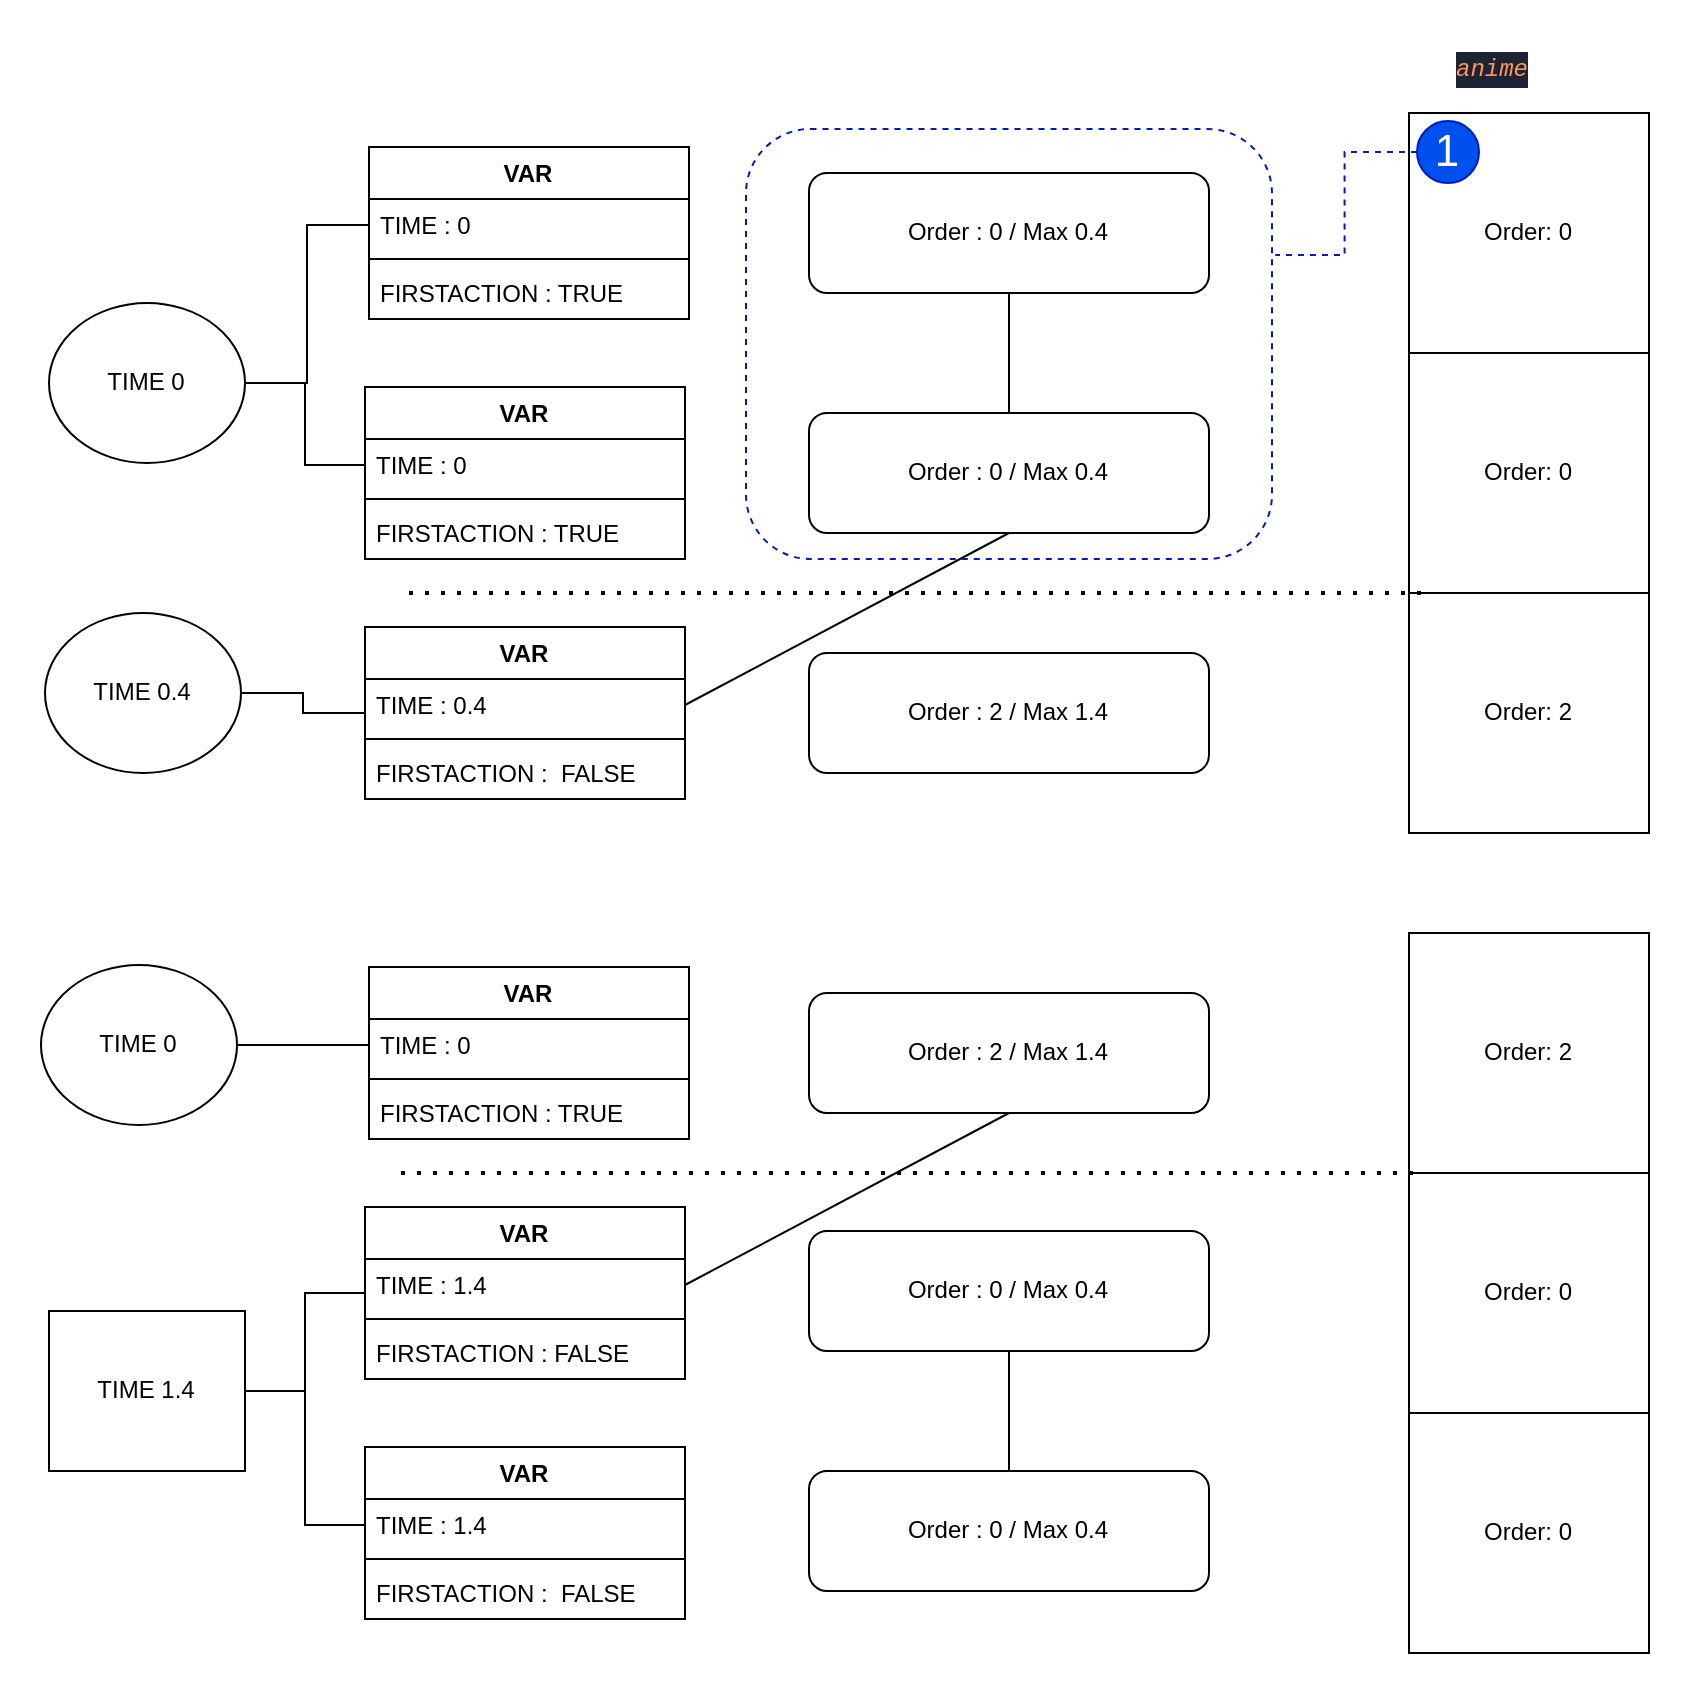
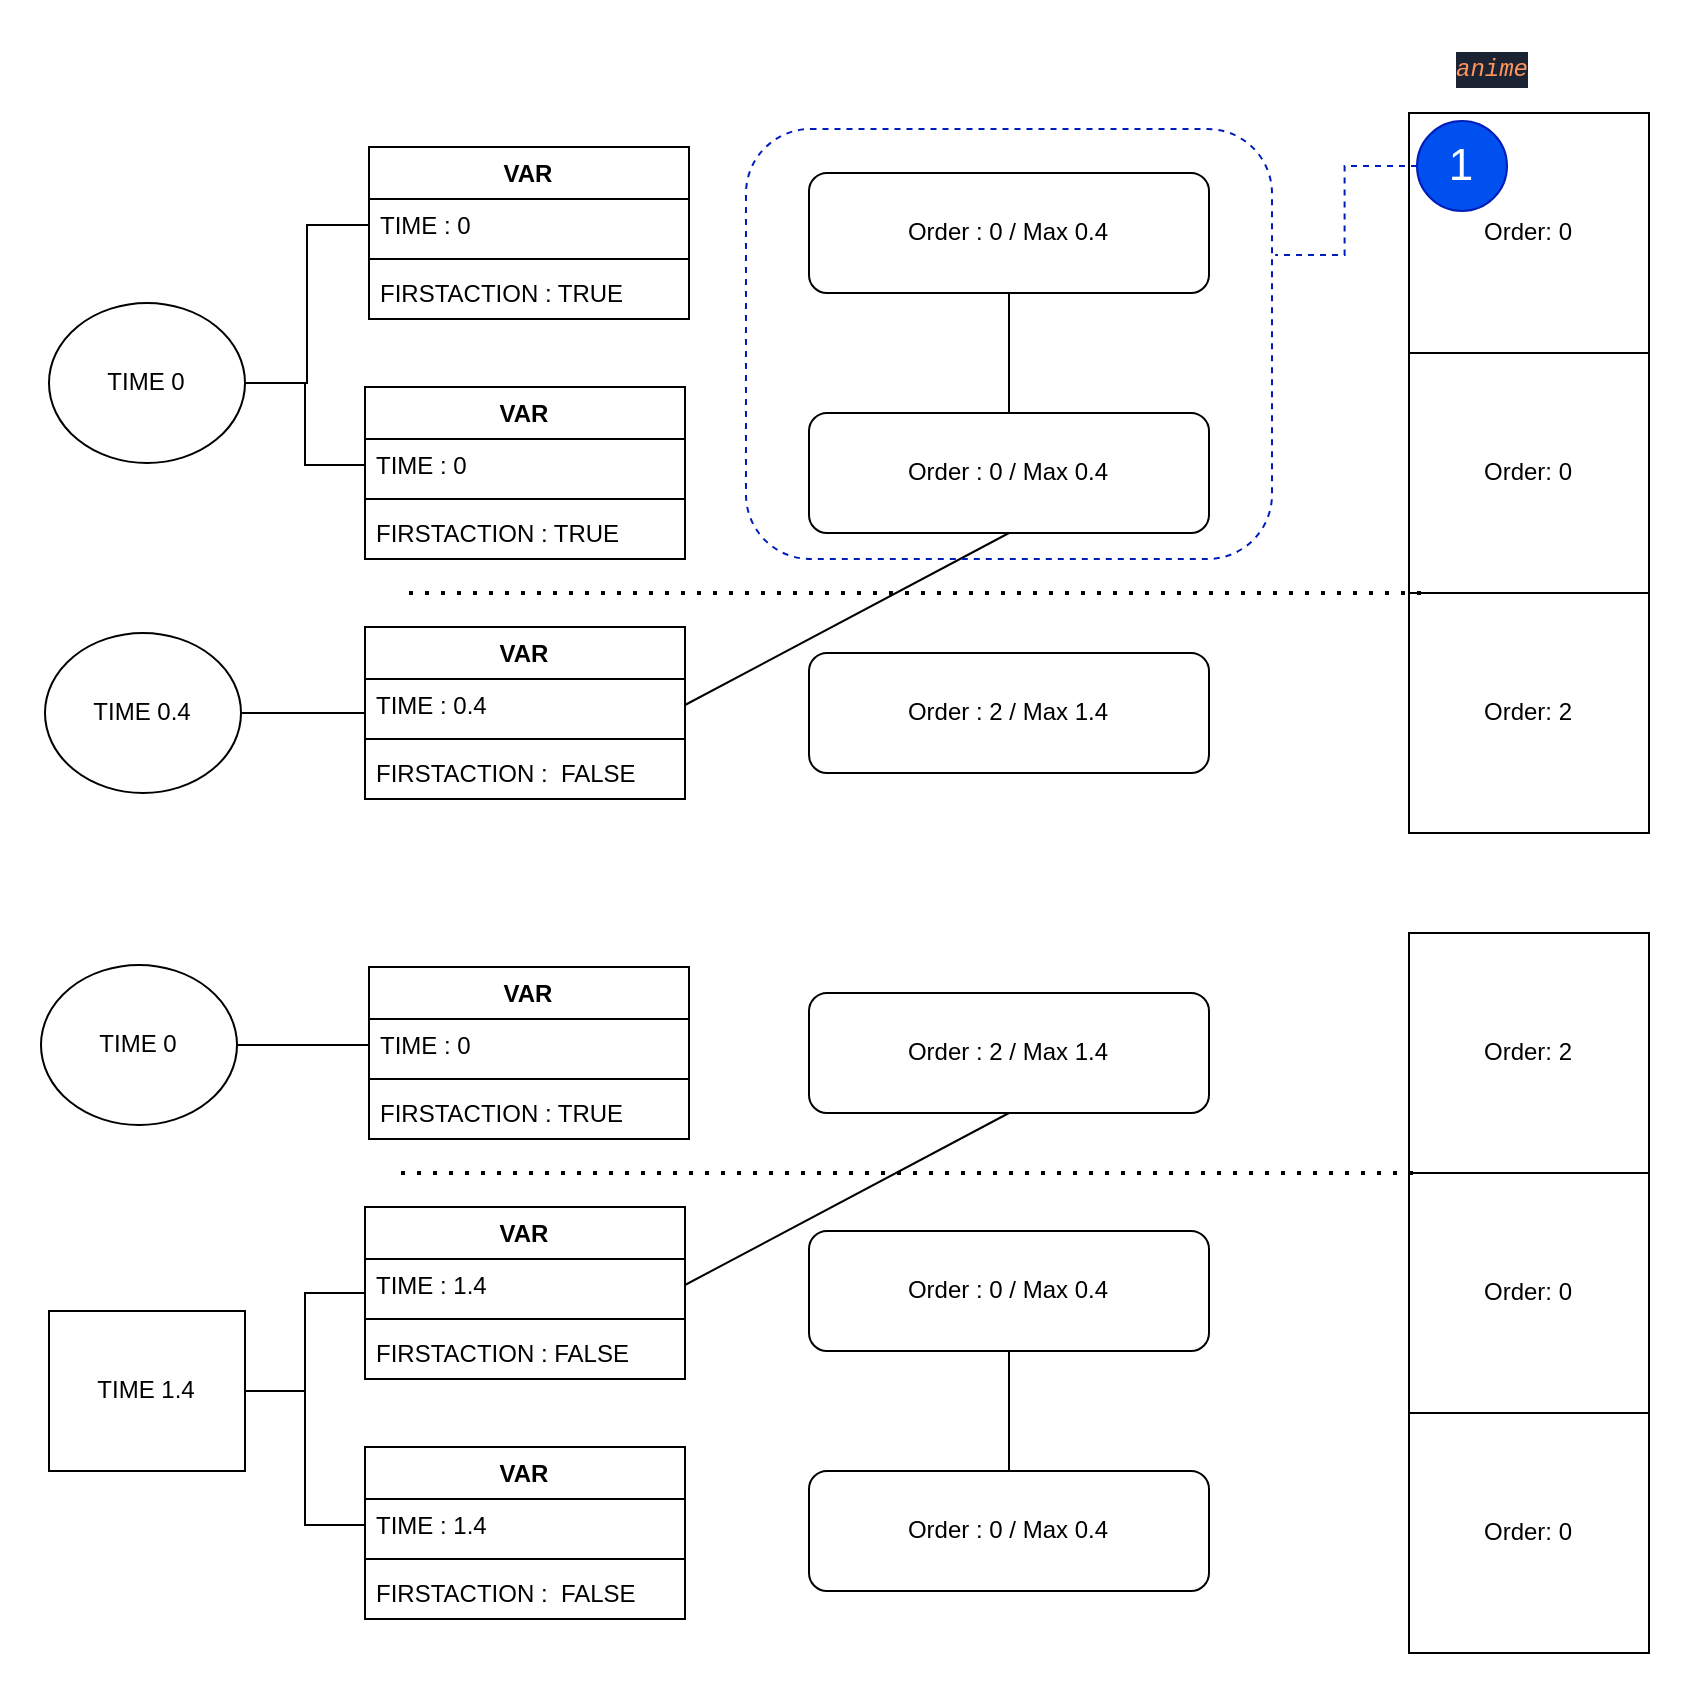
(1448, 152) -> (1462, 166)
(143, 693) -> (143, 713)
